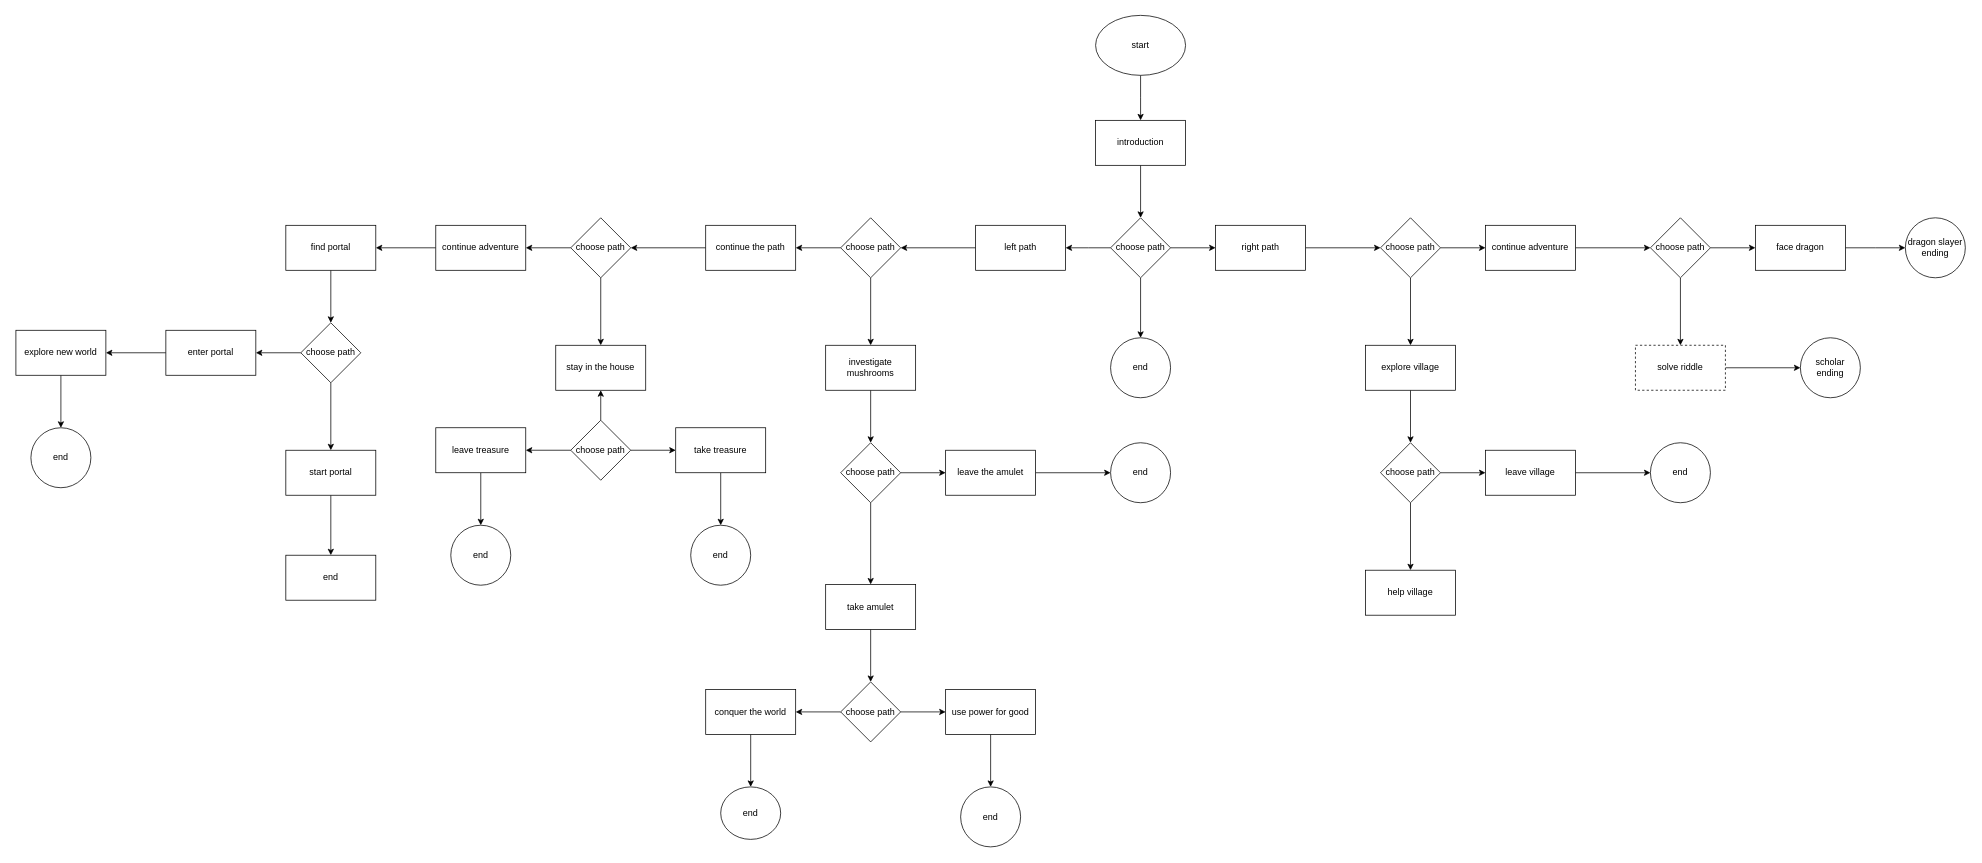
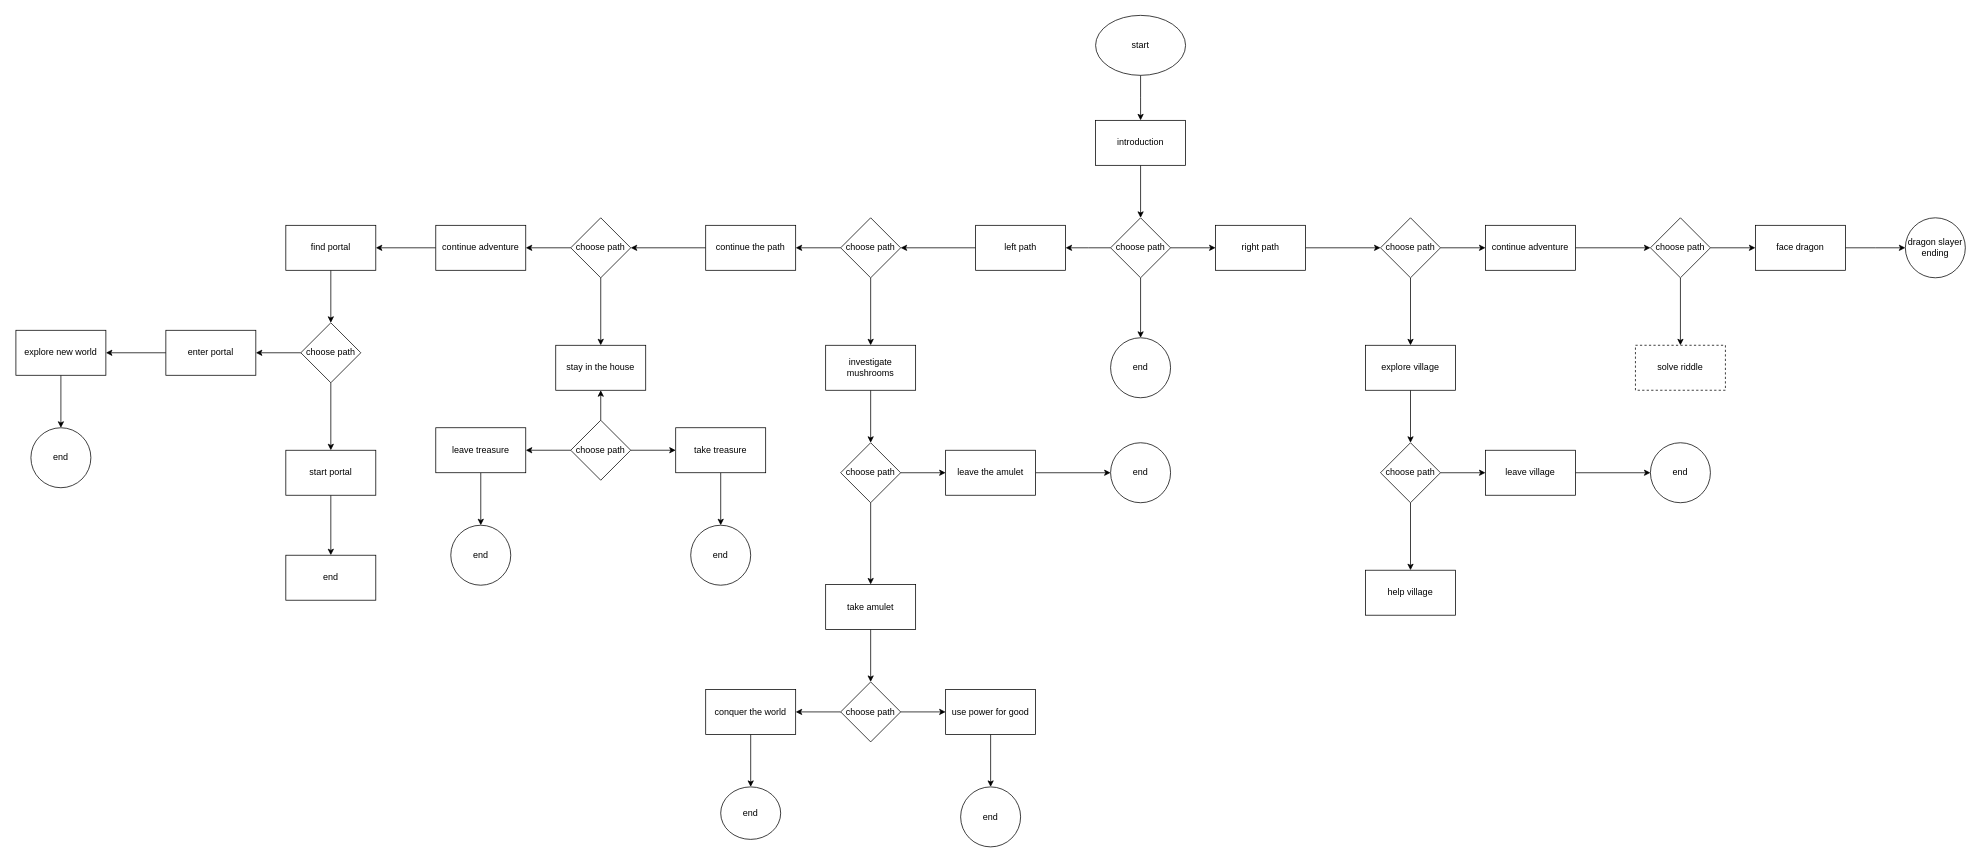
(1760, 368) -> none
(1830, 368) -> none
